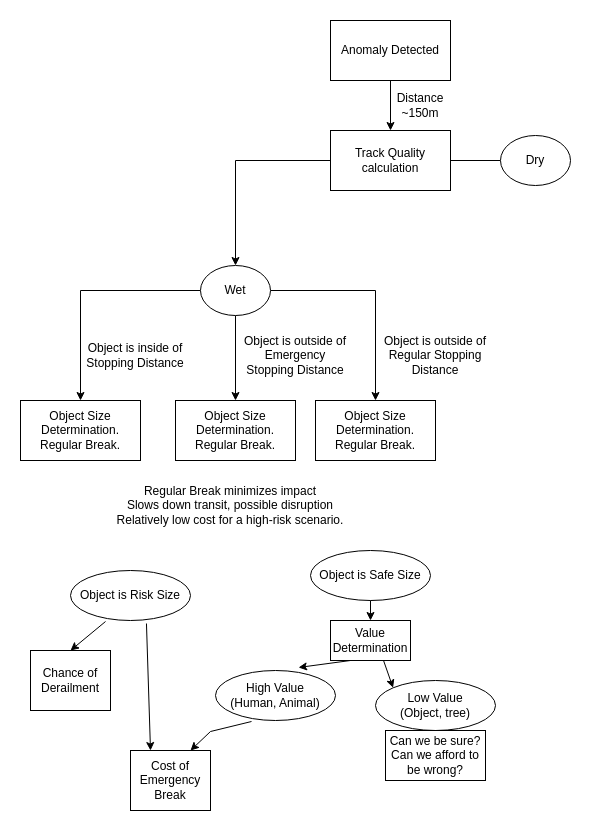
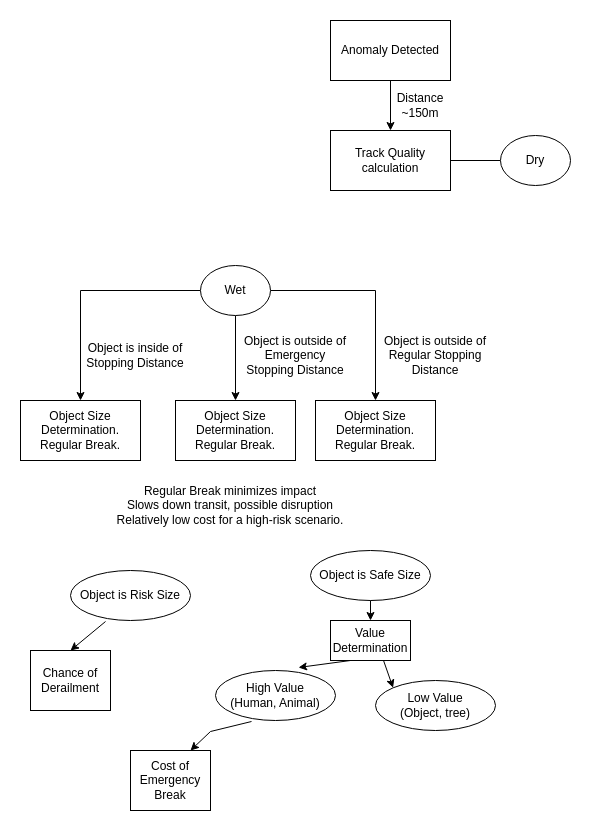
(236, 162) -> none
(148, 684) -> none
(436, 756) -> none
